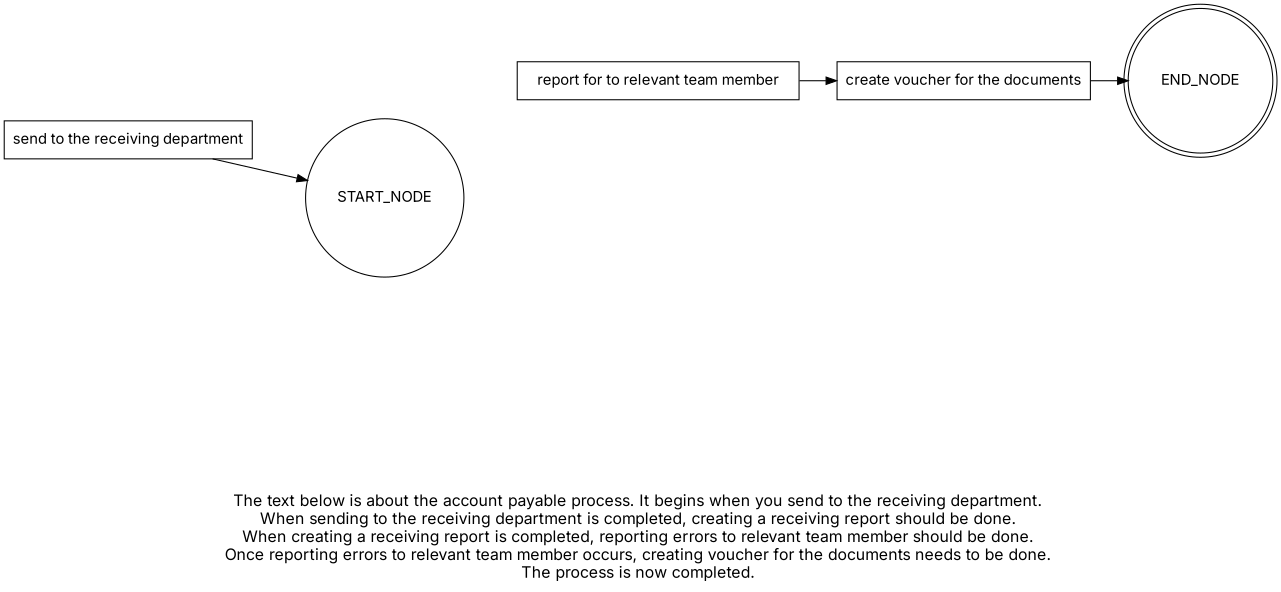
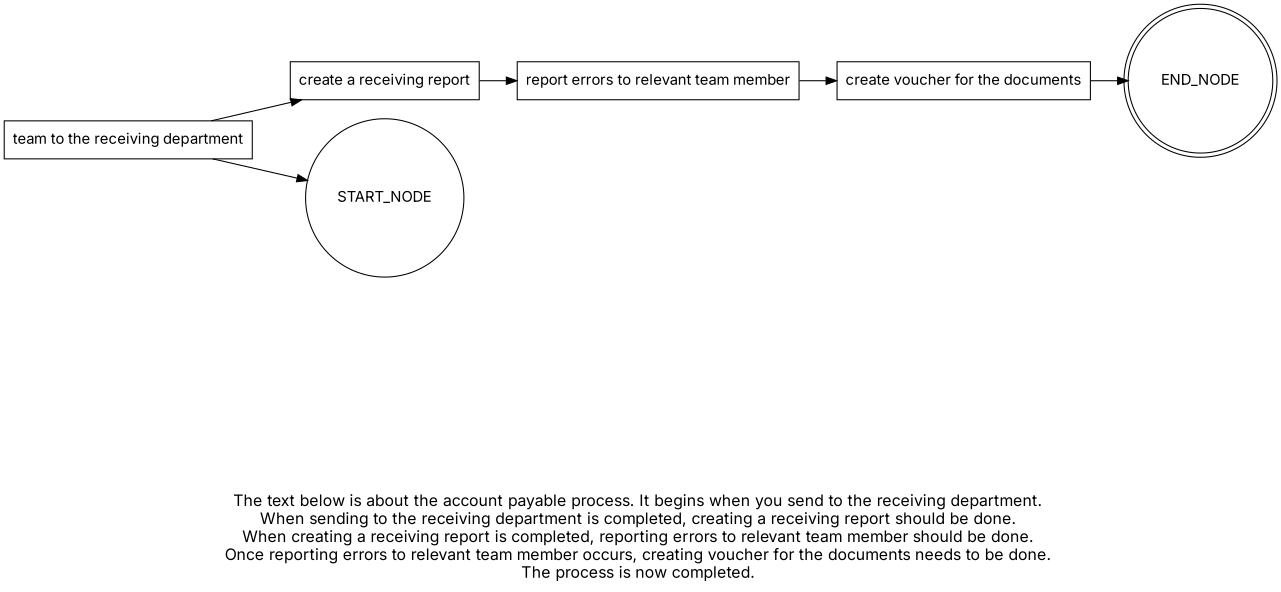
none -> (385, 81)
(658, 81) -> (658, 81)
(128, 140) -> (128, 140)
